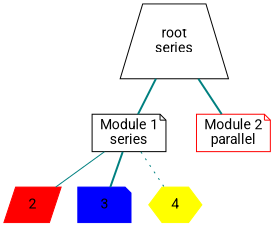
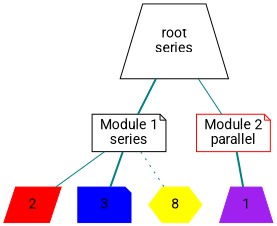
(210, 96) -> (210, 96)
(175, 205) -> (175, 205)
none -> (246, 205)
